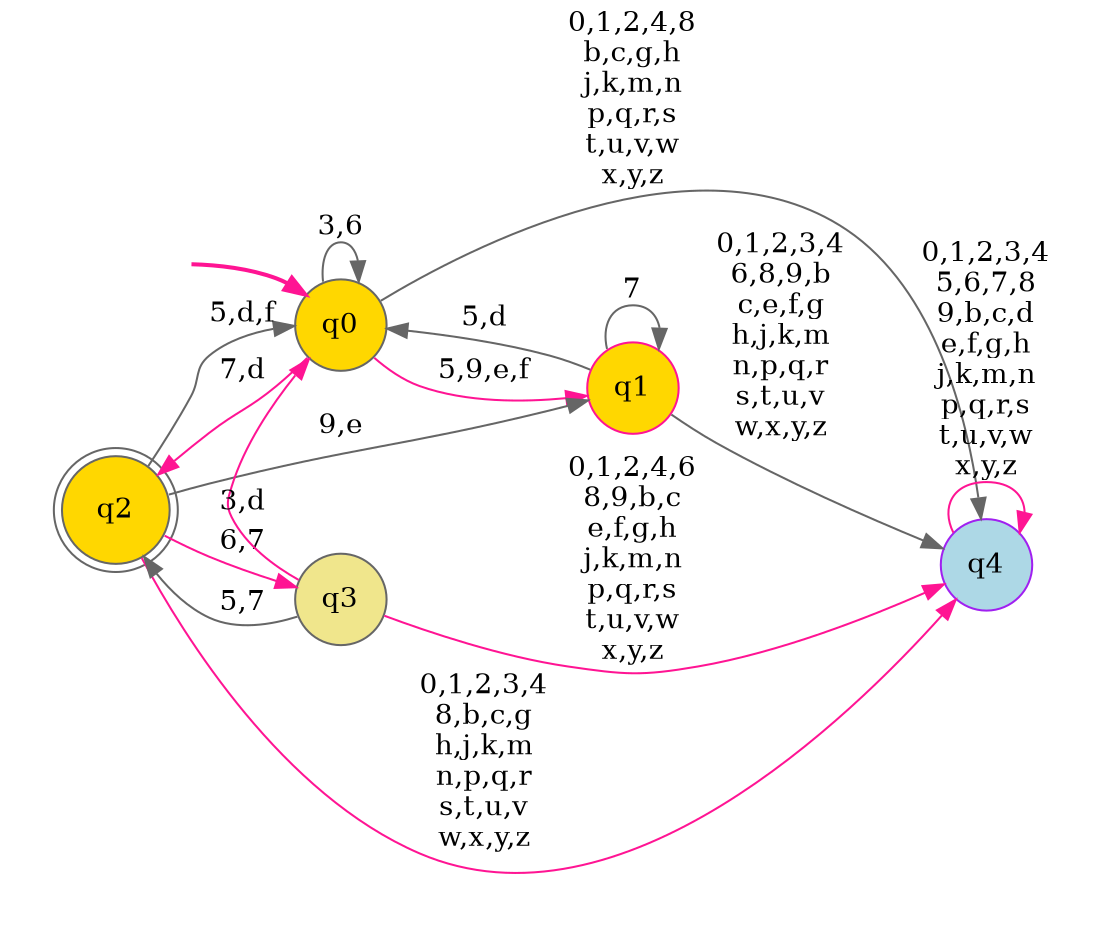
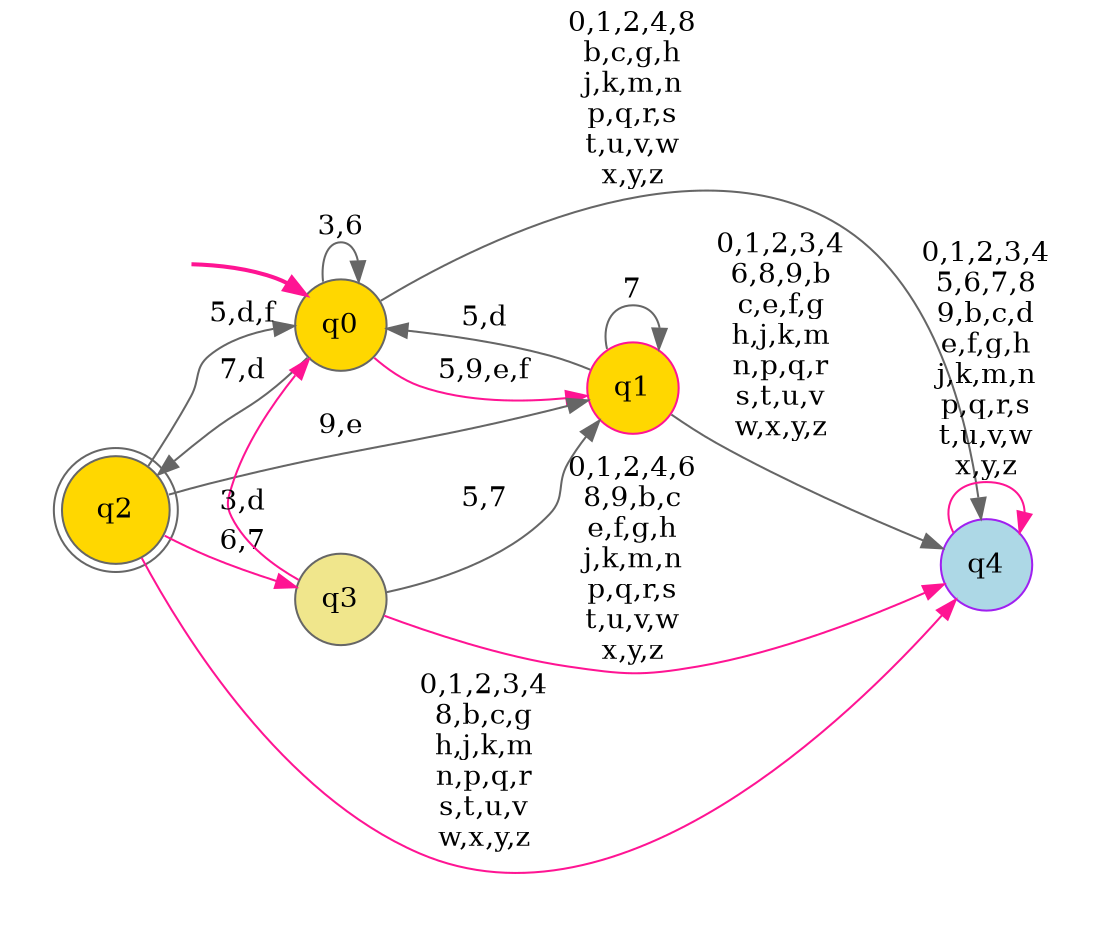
(242, 411) -> (242, 411)
(219, 621) -> (513, 544)
